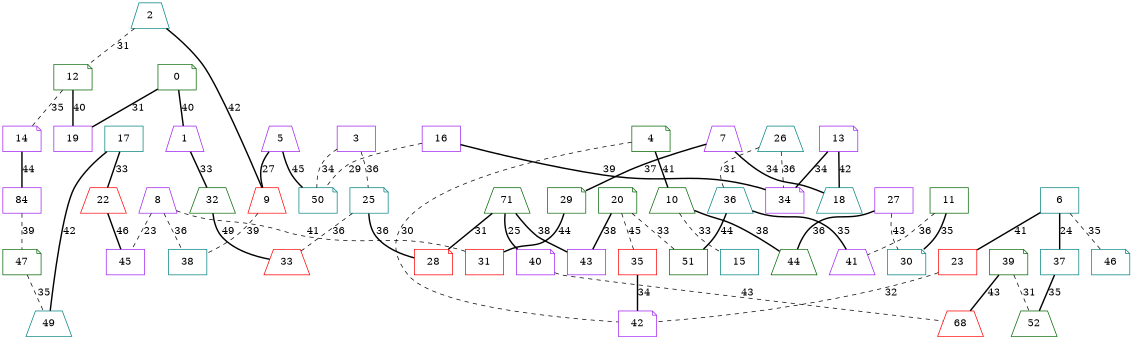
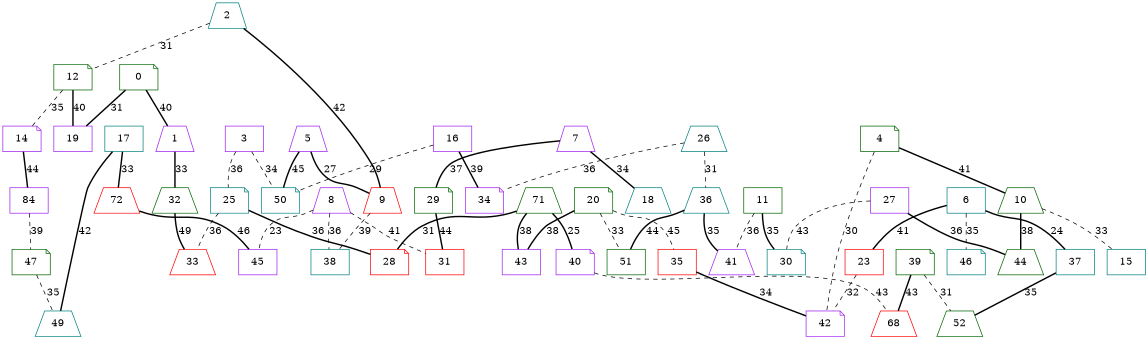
(839, 139) -> none
(103, 200) -> (117, 200)
